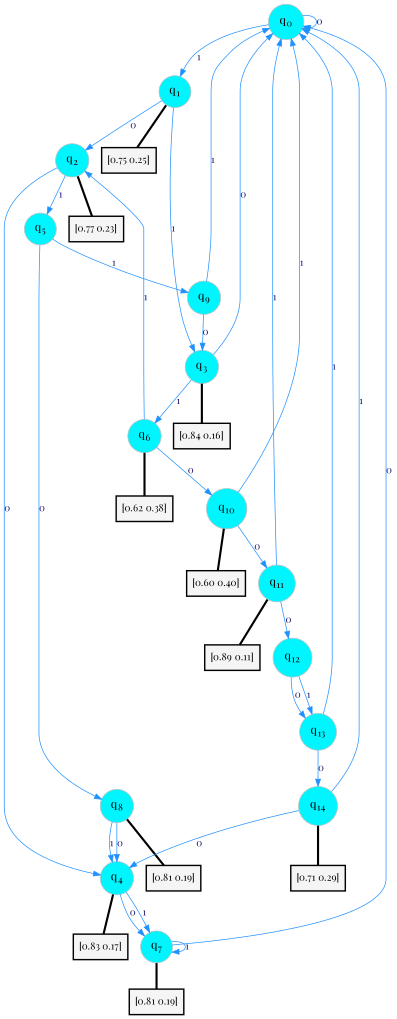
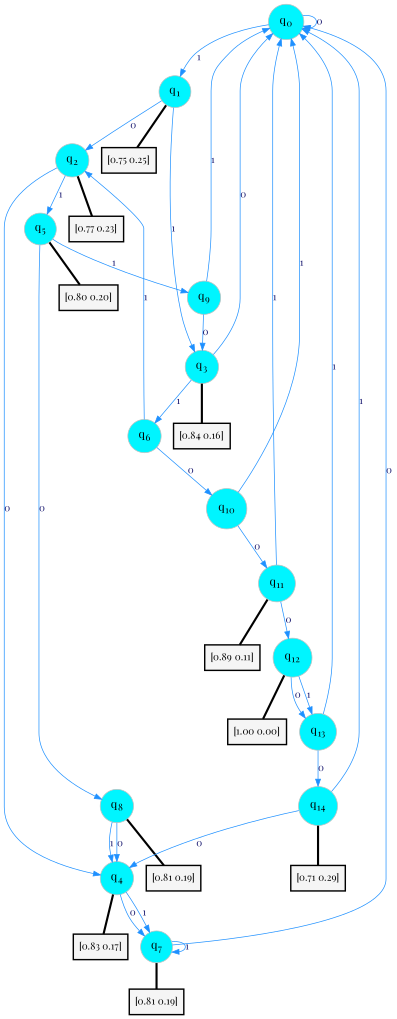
none -> (89, 298)
(144, 509) -> none
(216, 583) -> none
none -> (257, 732)
